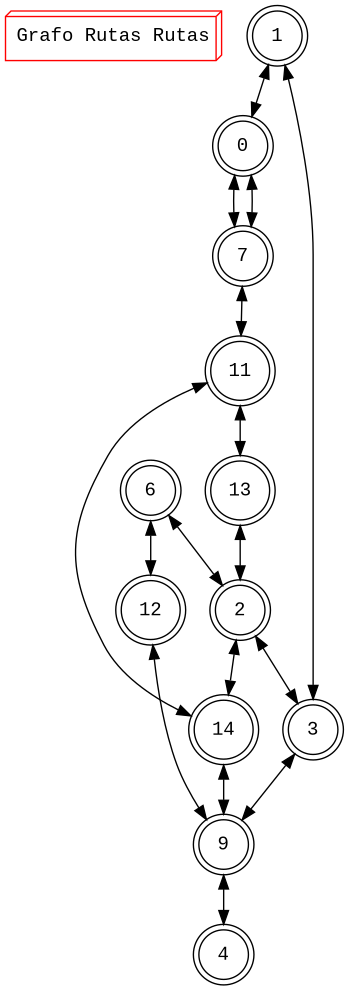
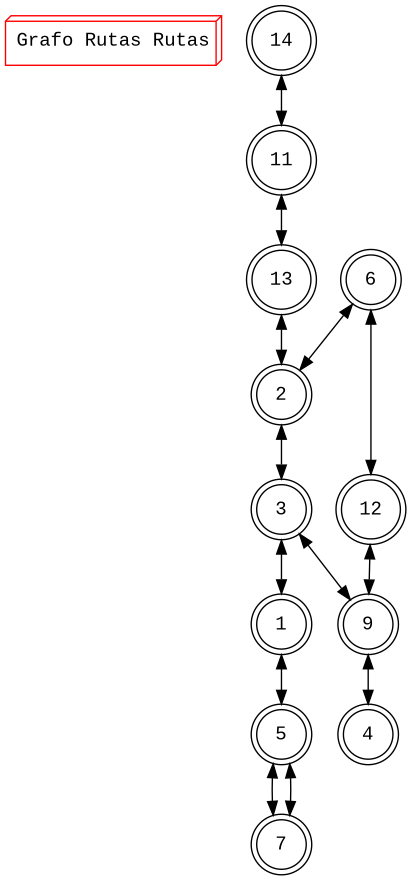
(243, 146) -> (281, 734)
(242, 311) -> none
(232, 667) -> none
(224, 790) -> none
